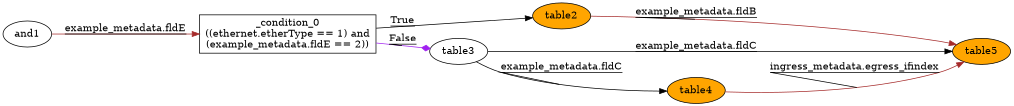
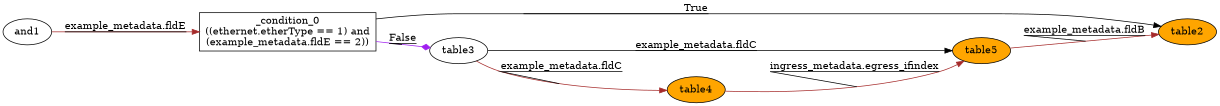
(771, 24) -> (1081, 42)
(566, 85) -> (566, 85)
